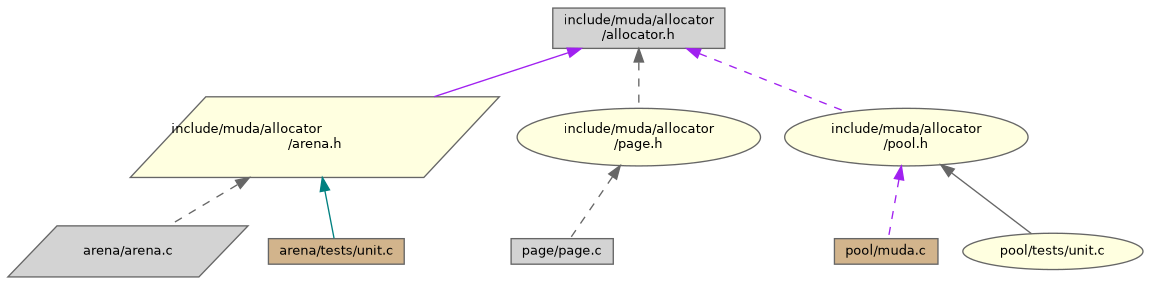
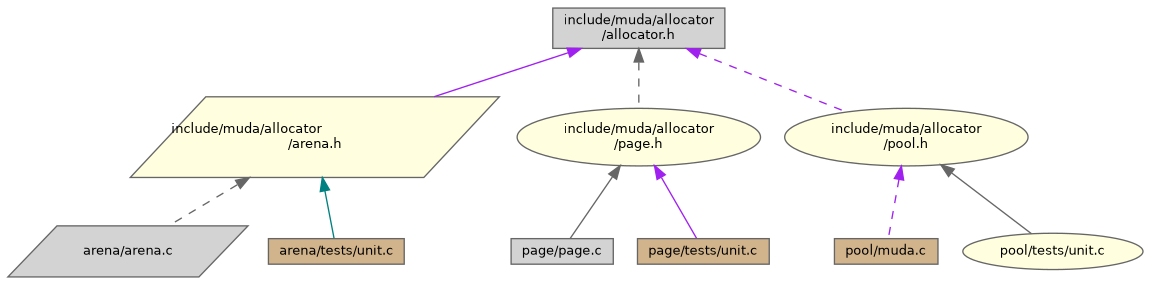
(591, 208) -> (591, 208)
none -> (703, 251)
